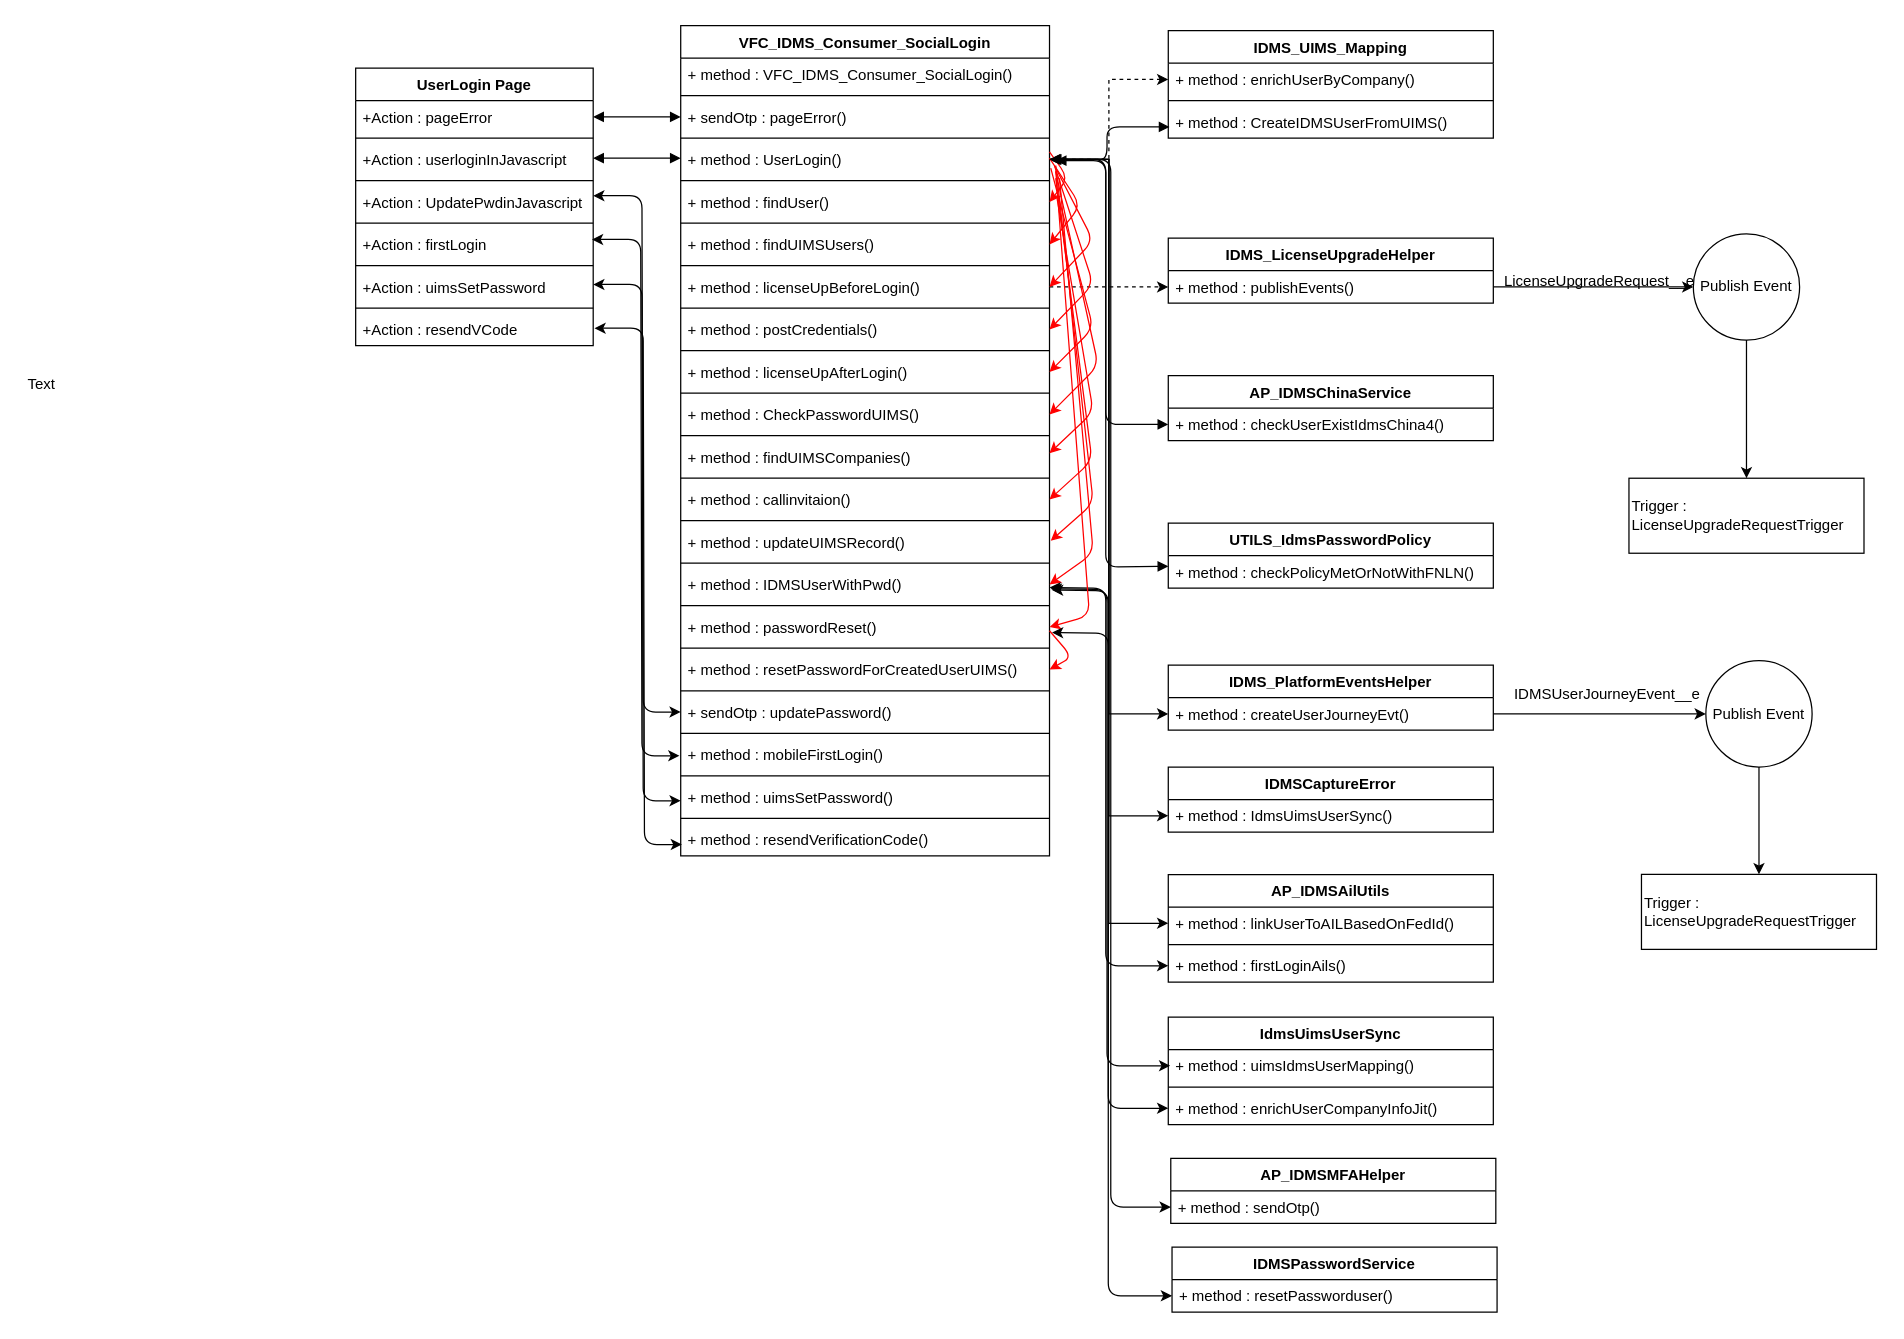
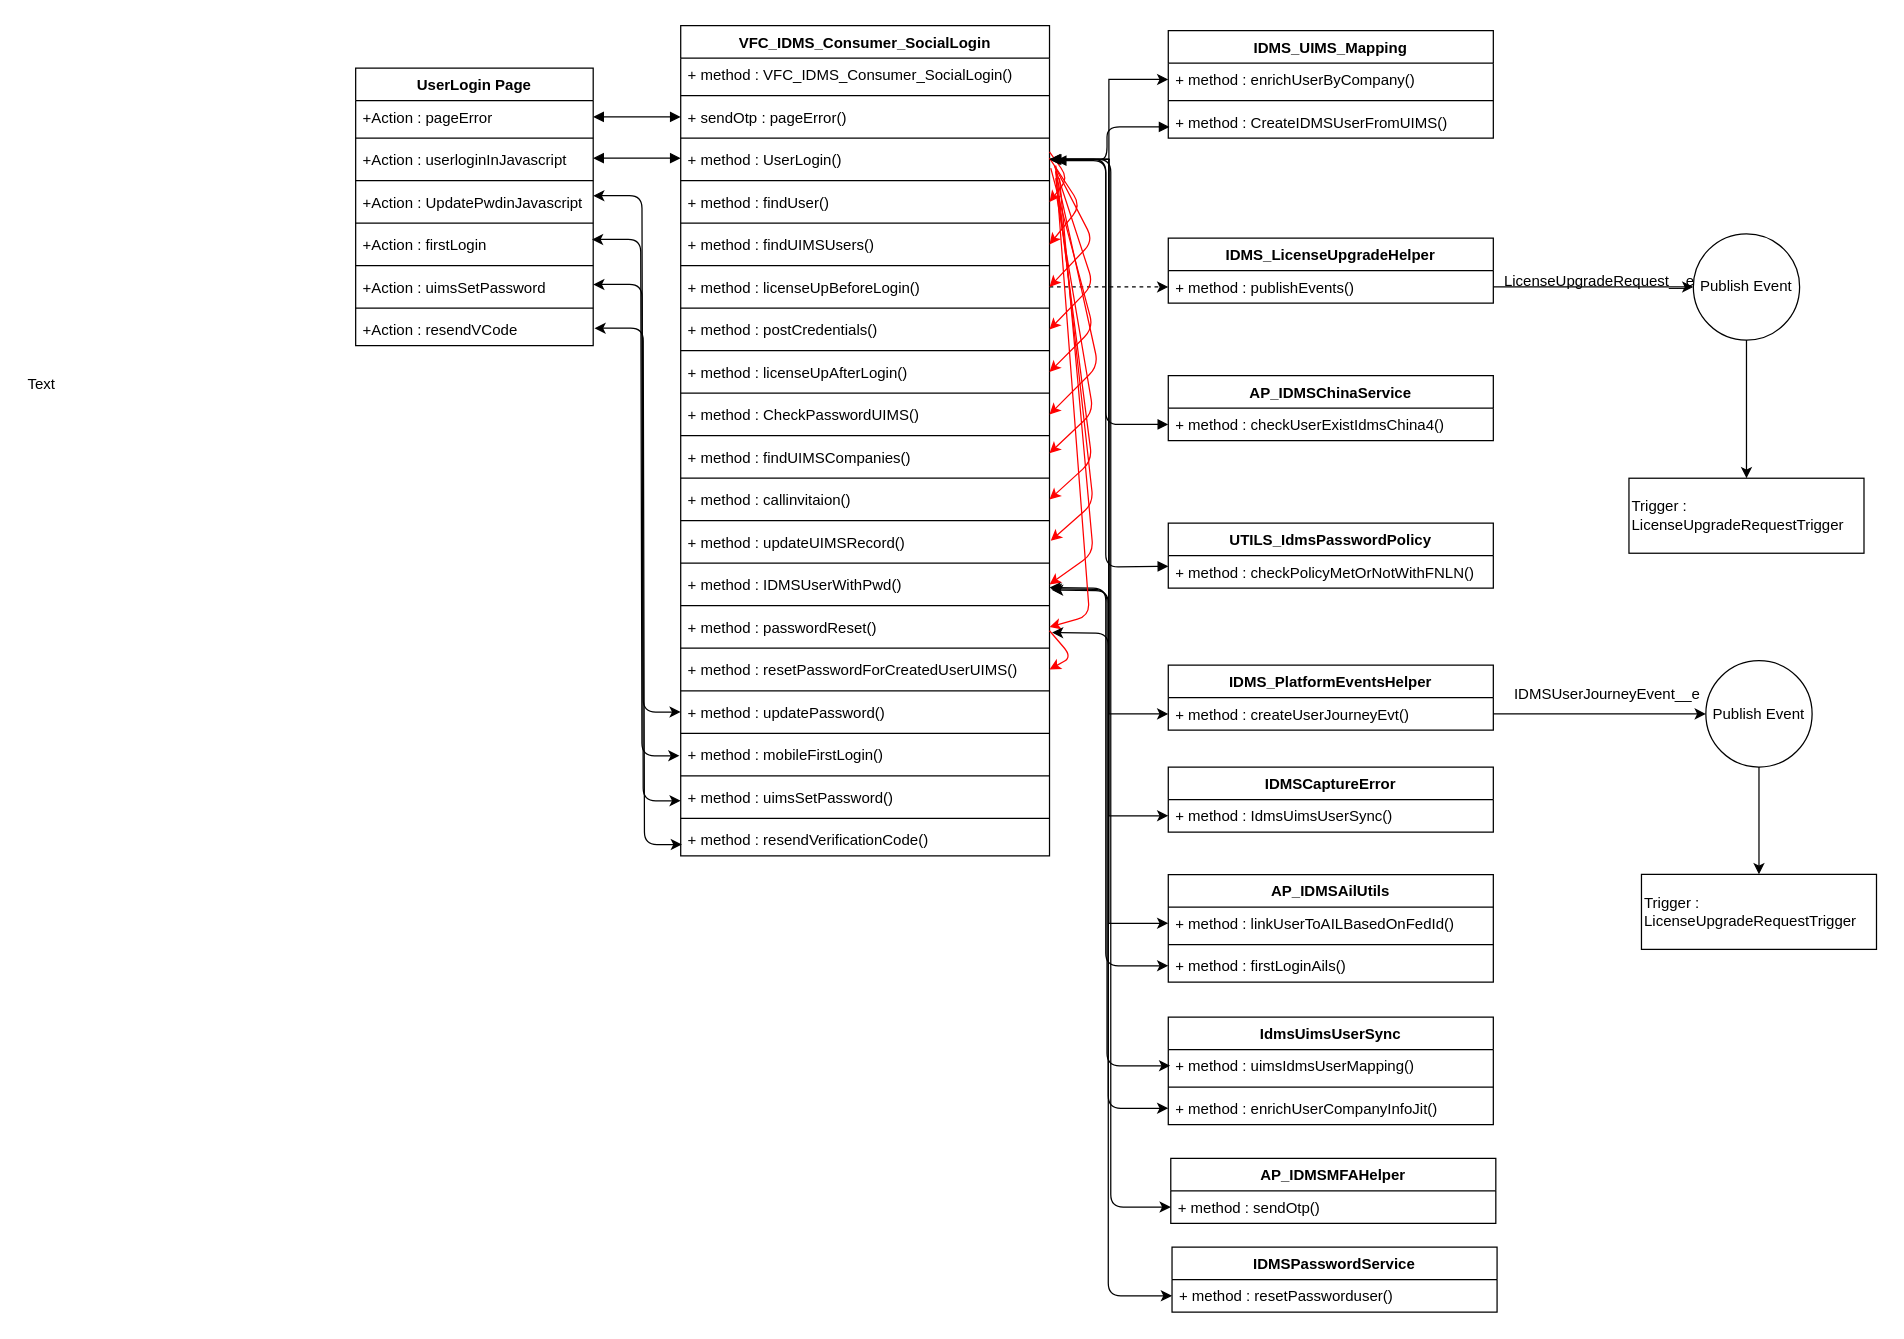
(1109, 93) -> (1109, 93)
(799, 713) -> (795, 713)
